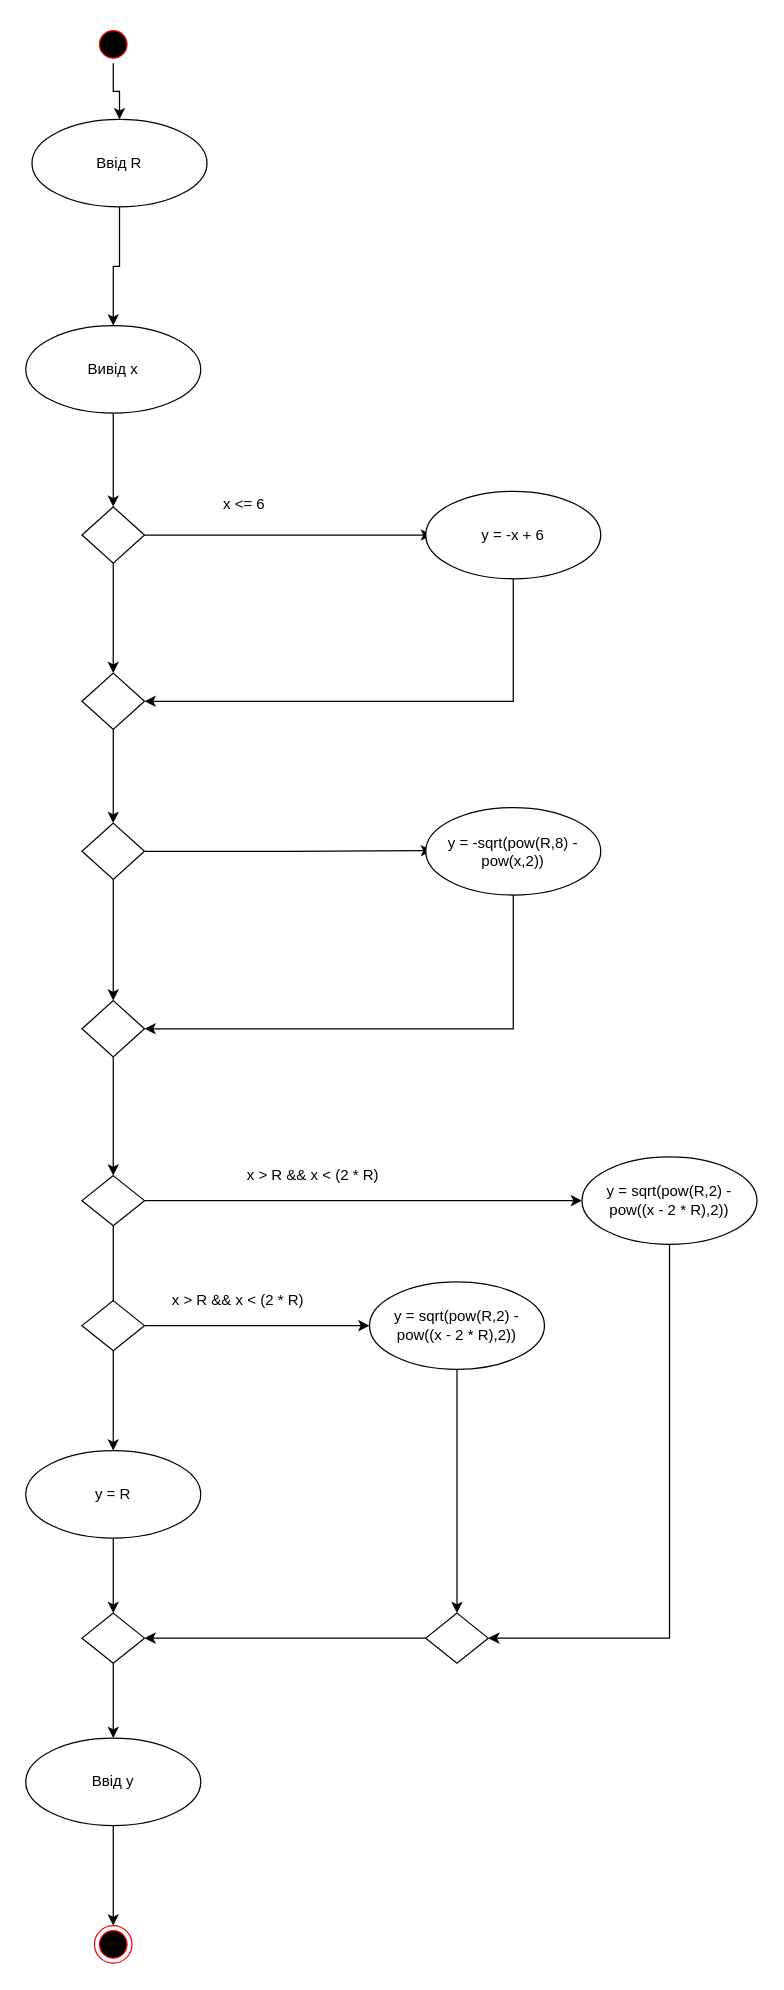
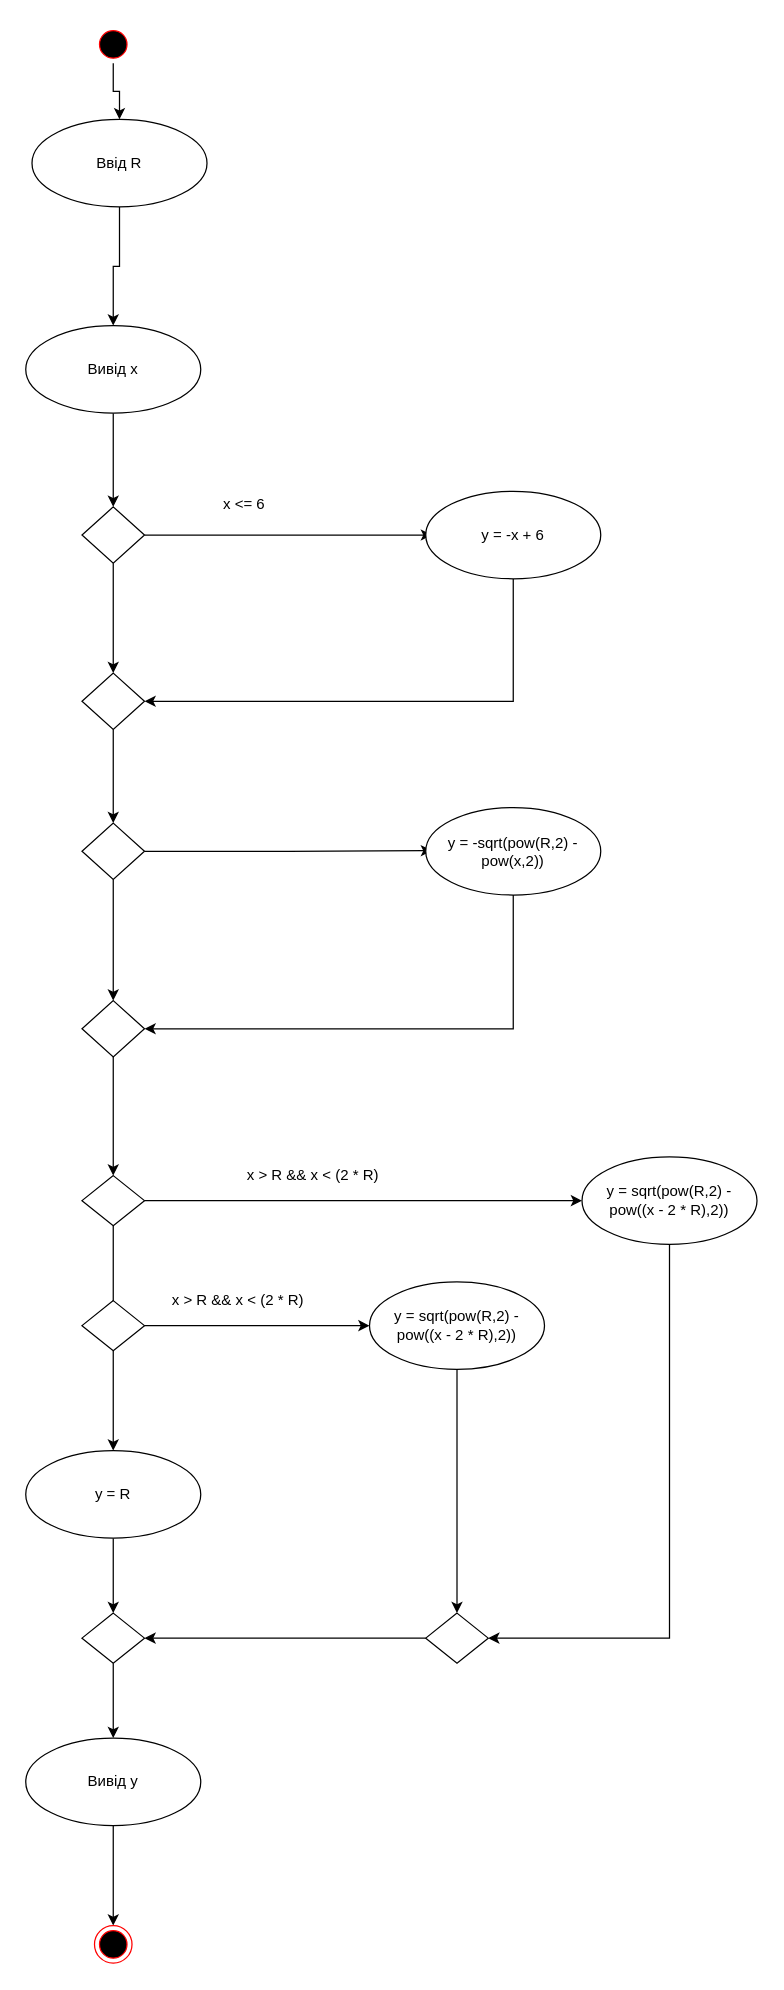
(513, 852) -> (513, 852)
(113, 1782) -> (113, 1782)
